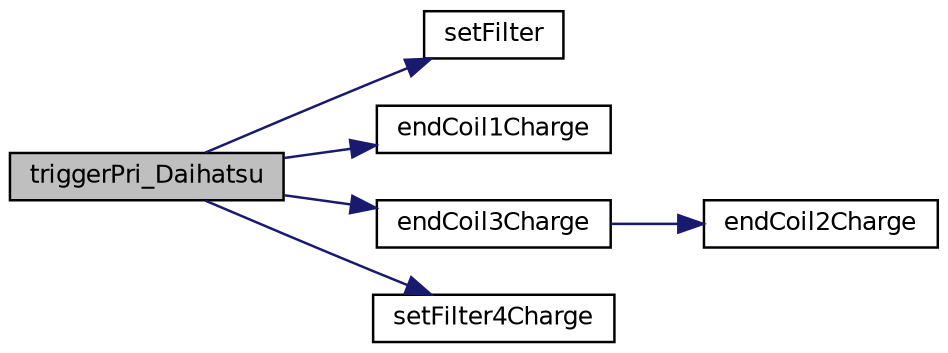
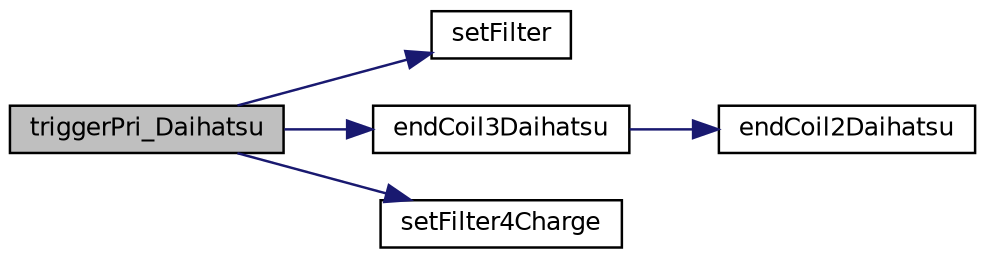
(494, 129) -> none
(494, 224) -> (501, 129)
(821, 224) -> (847, 129)
